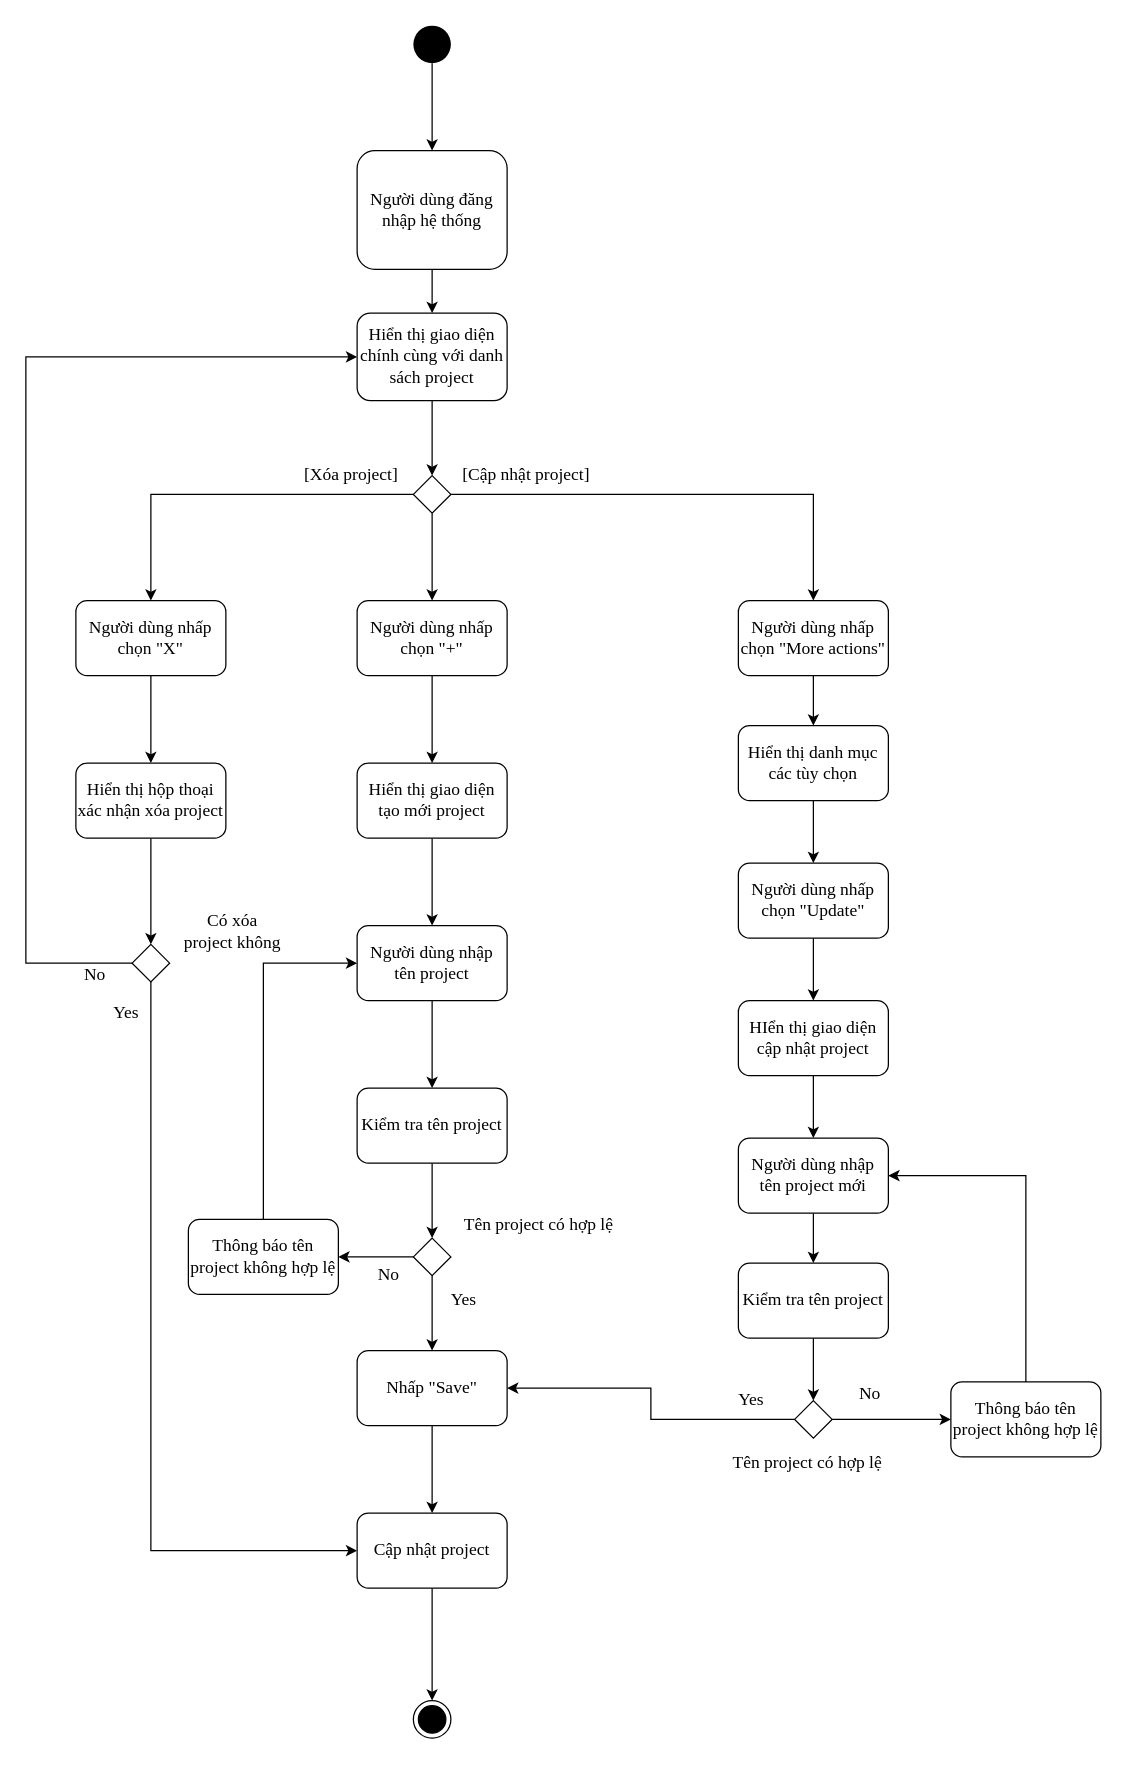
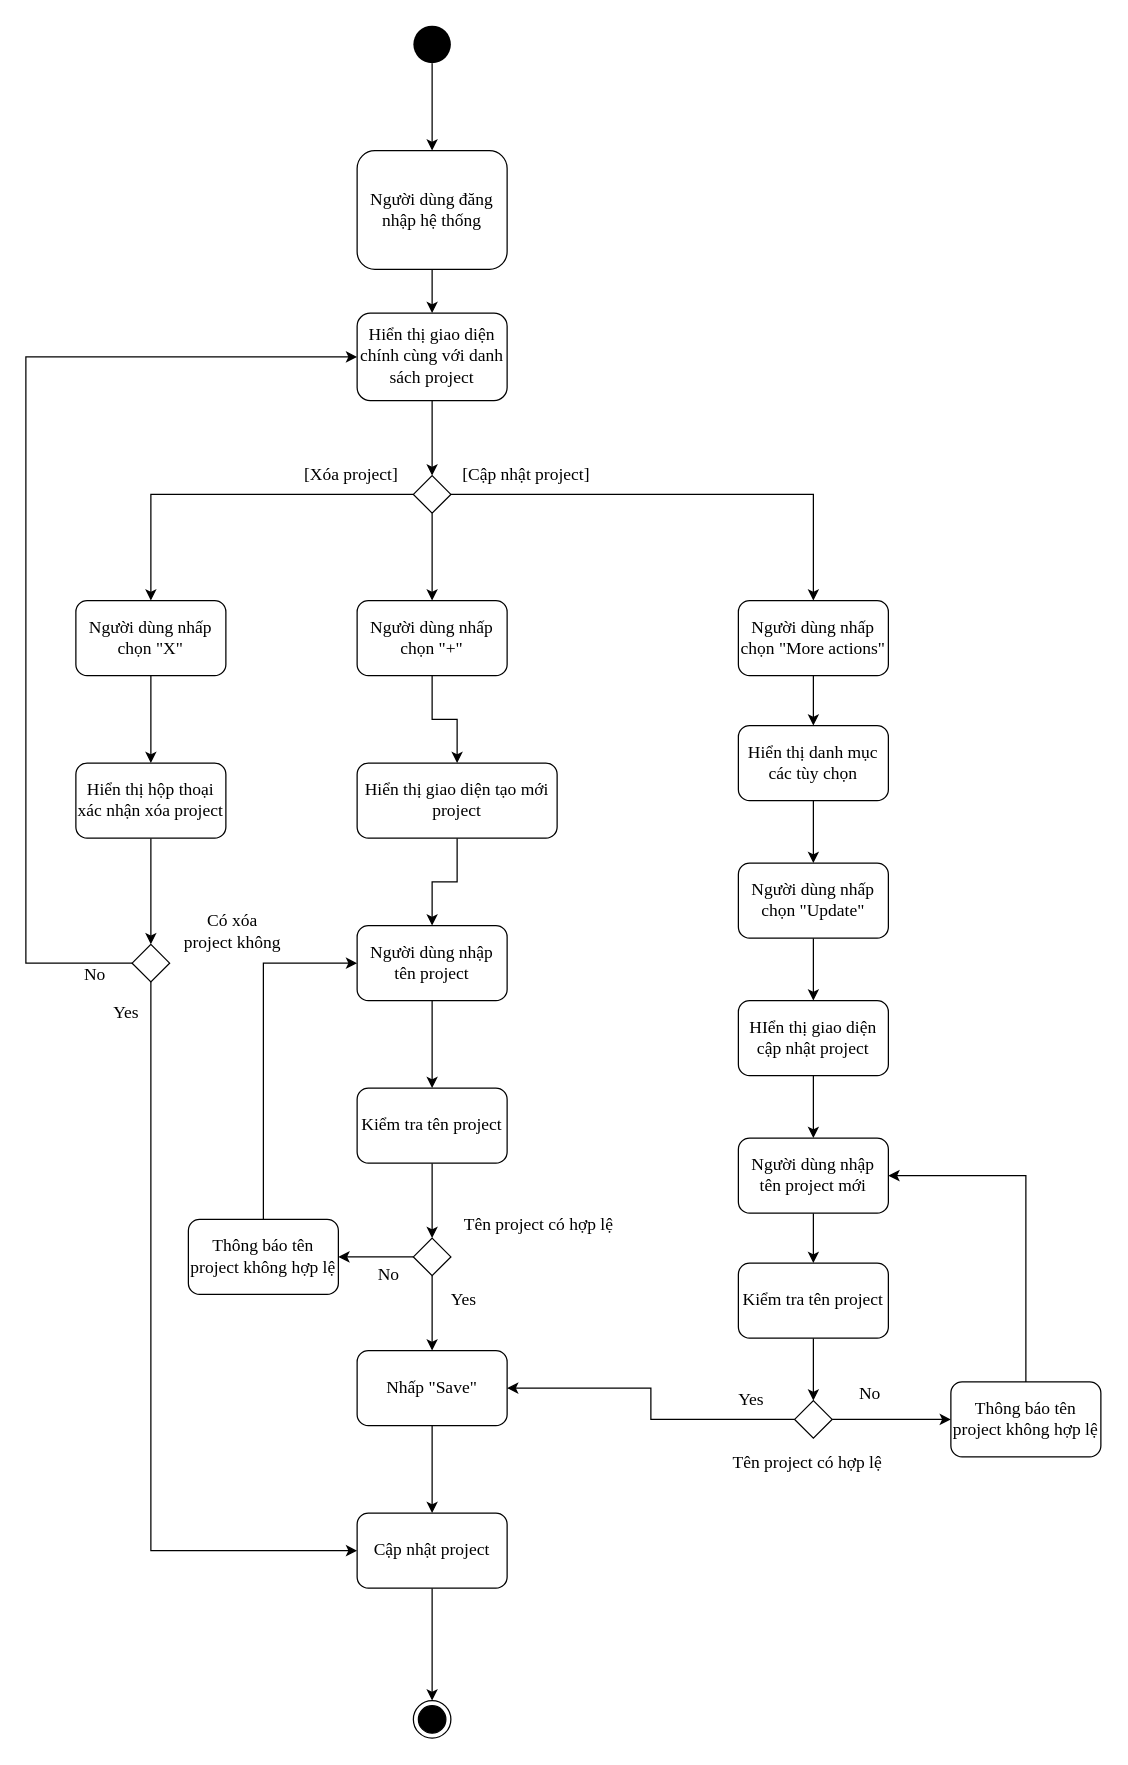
(432, 801) -> (457, 801)
